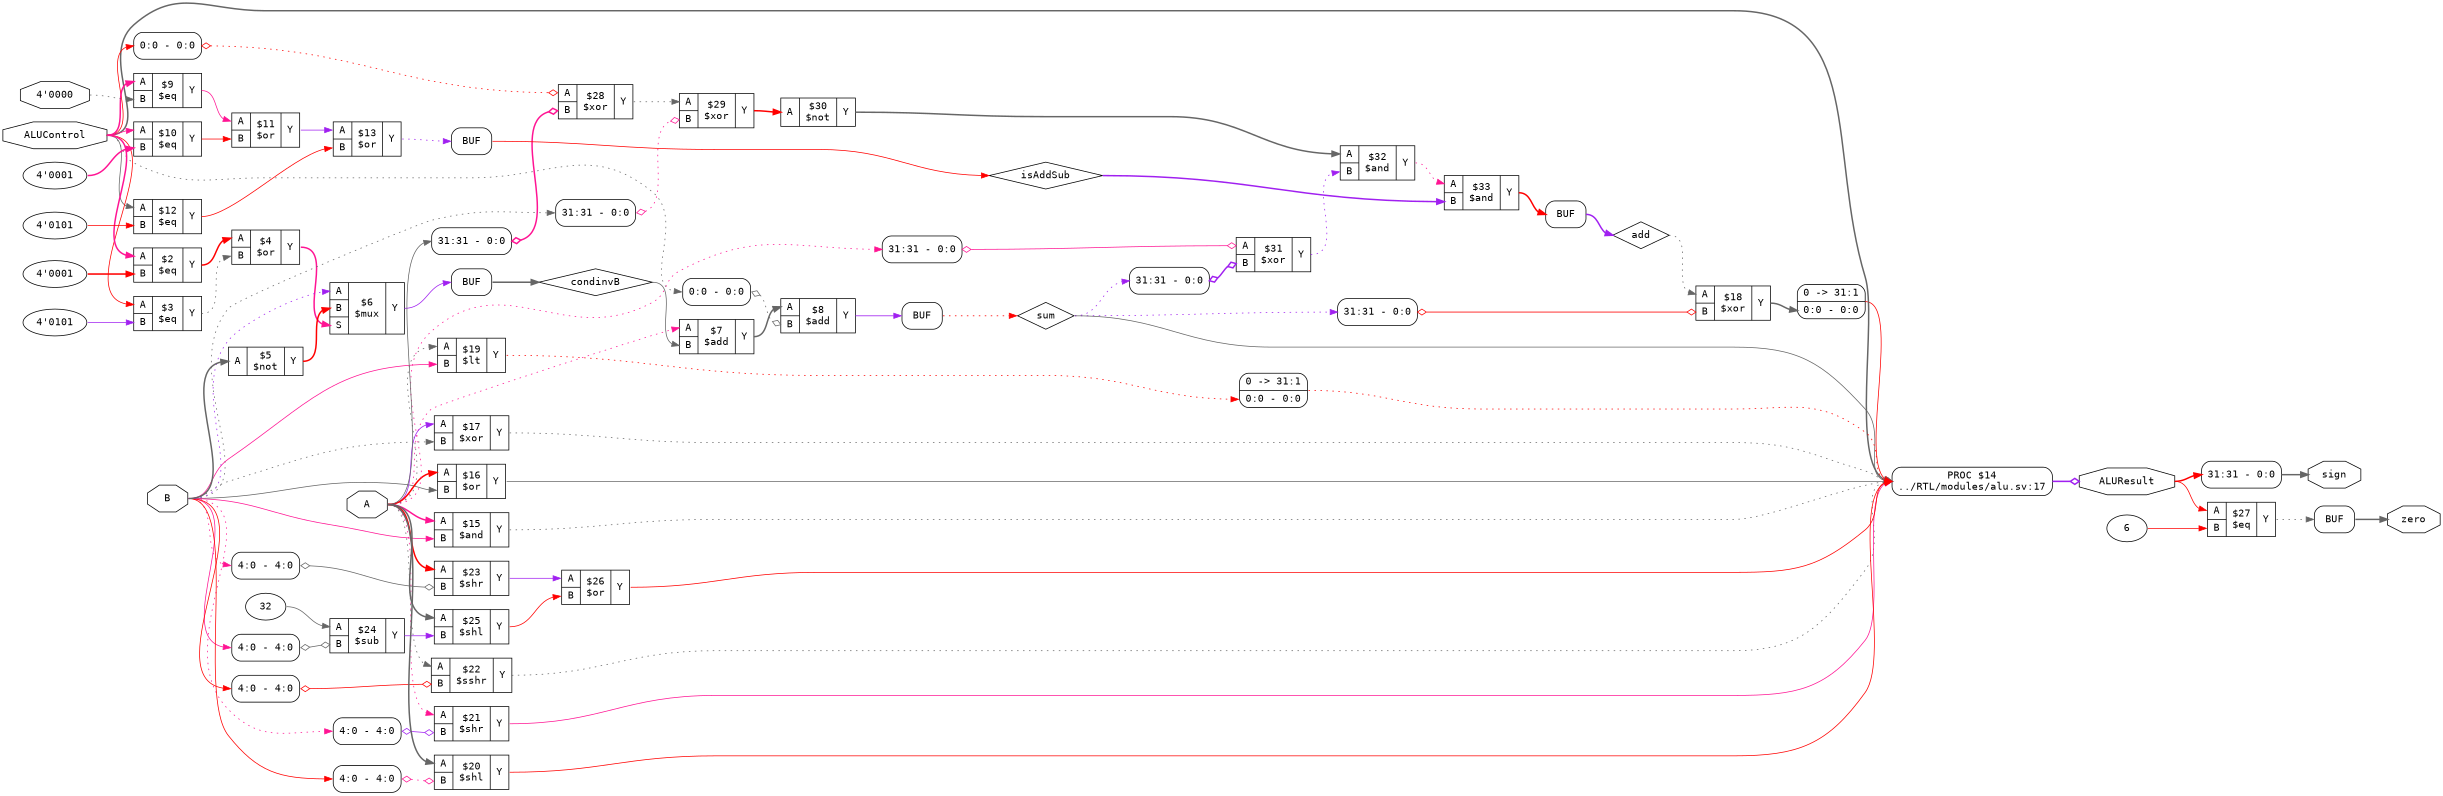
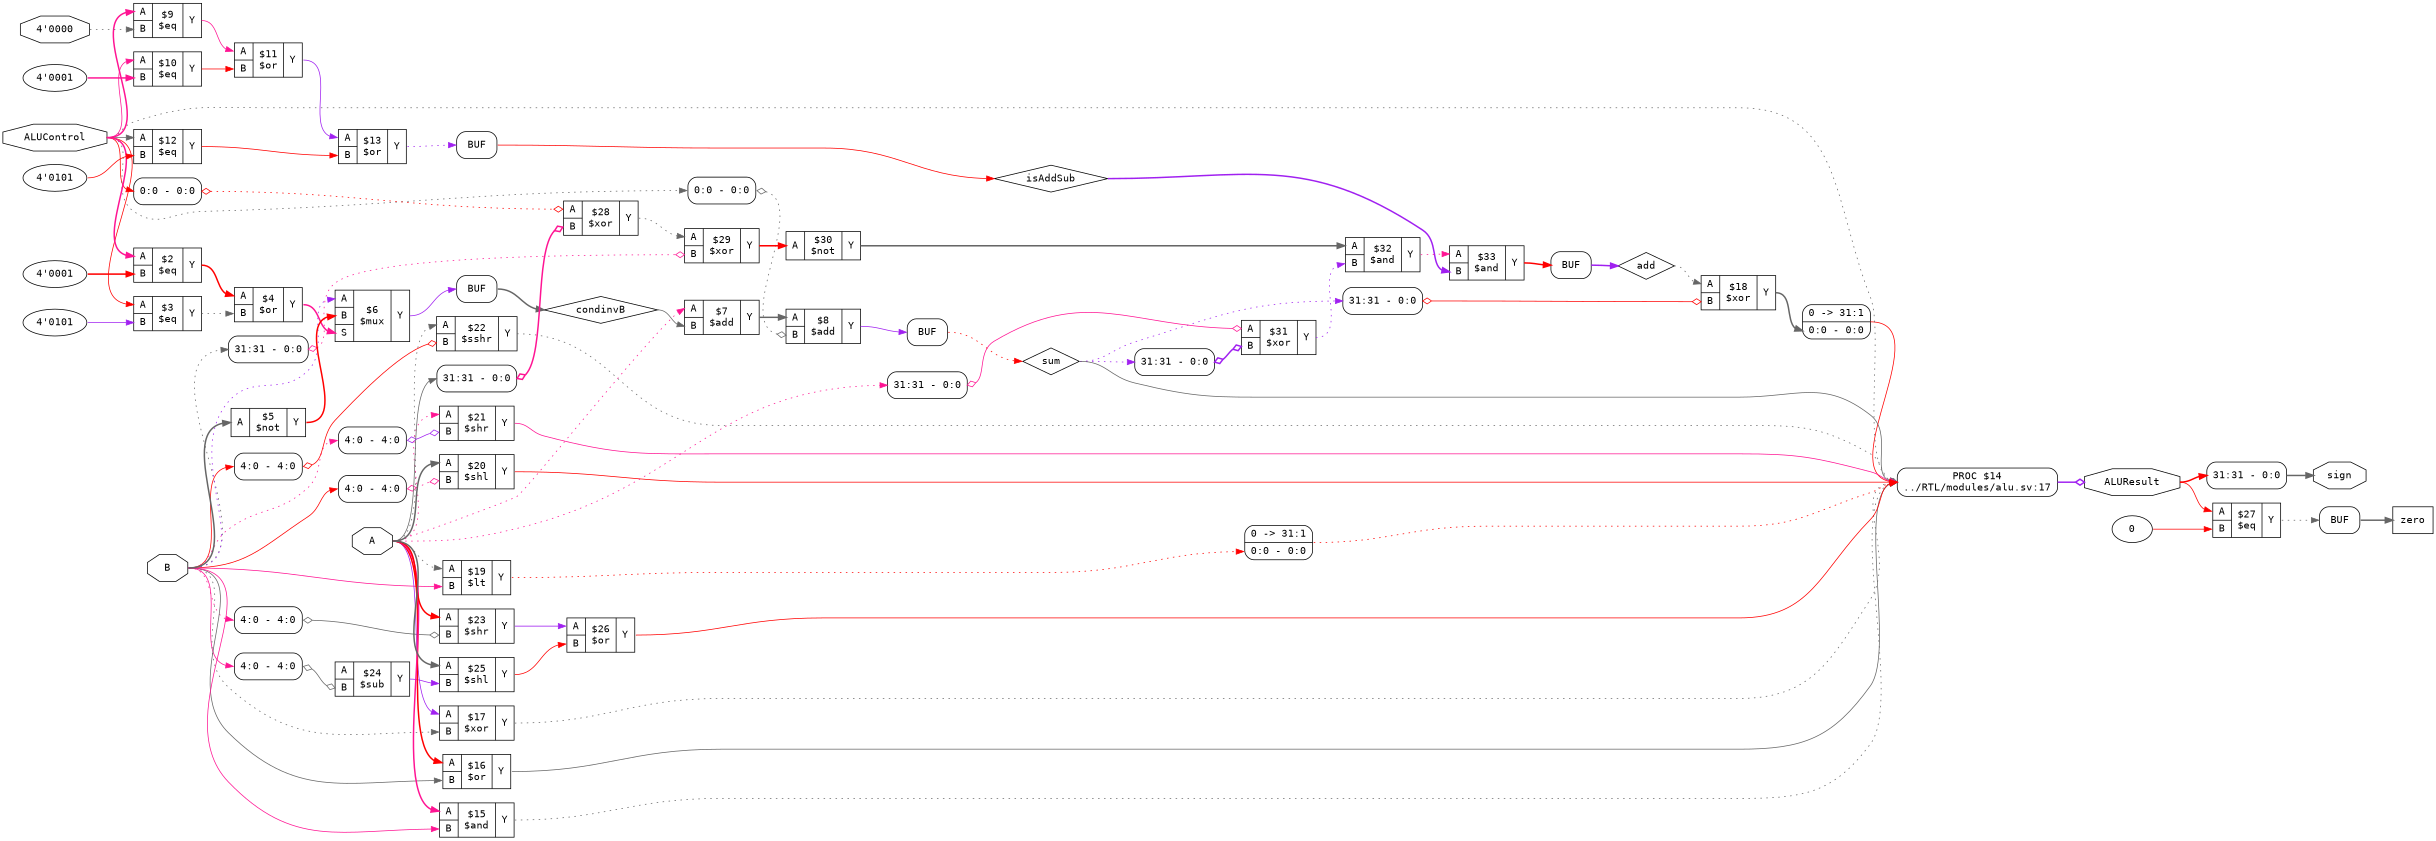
(1135, 11) -> (1139, 108)
(2414, 519) -> (2413, 520)
(2127, 528) -> (2132, 529)
(266, 607) -> none
